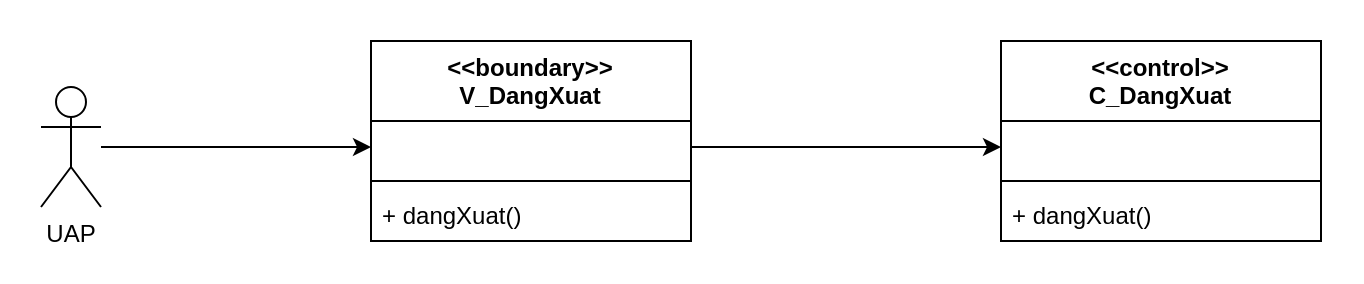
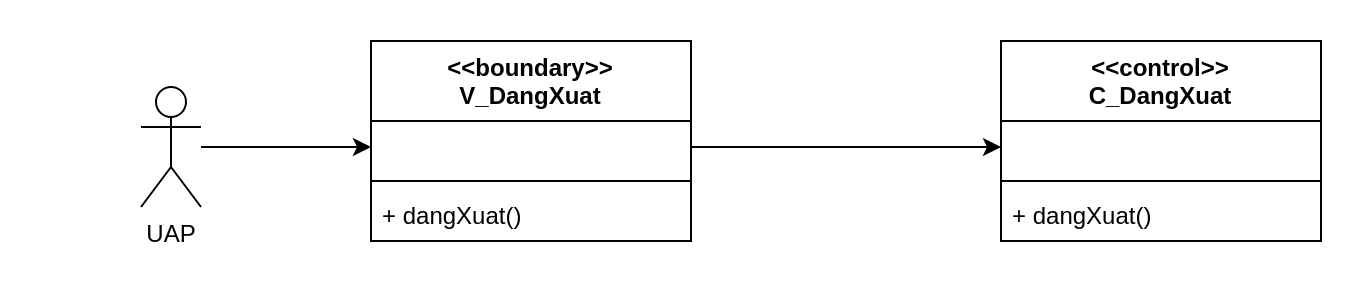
(71, 147) -> (171, 147)
